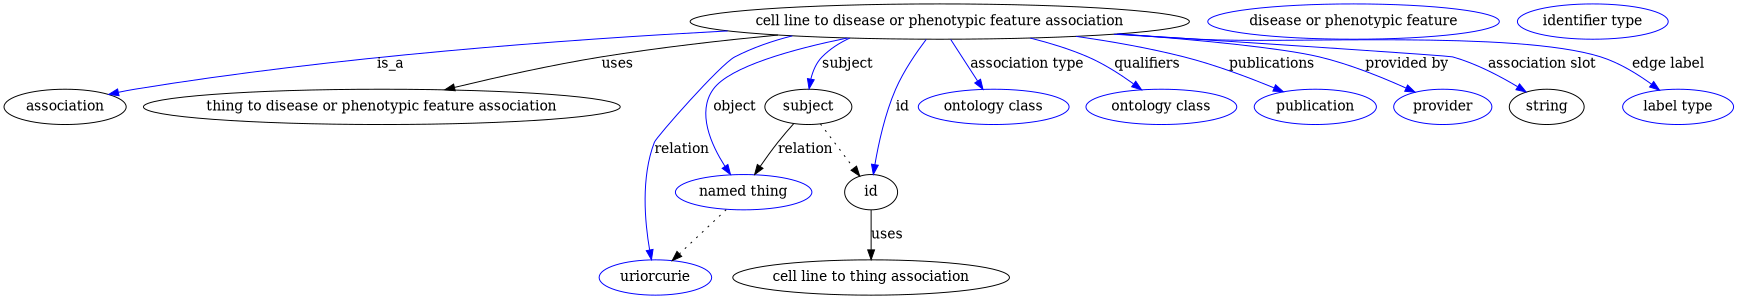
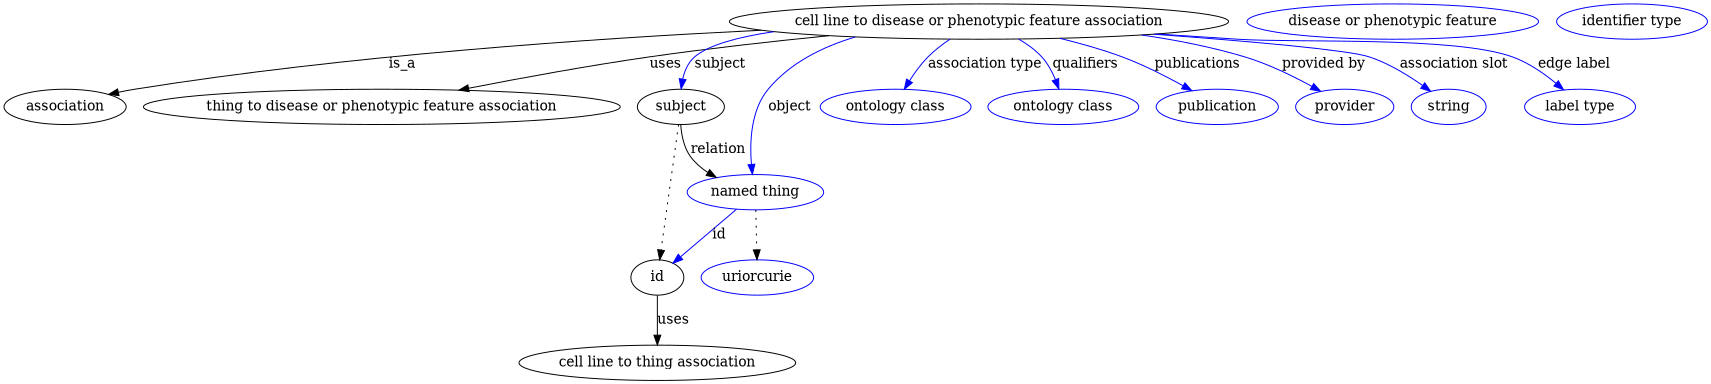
(422, 53) -> (439, 52)
(892, 98) -> (709, 233)
(1547, 107) -> (1449, 107)
(677, 115) -> none
